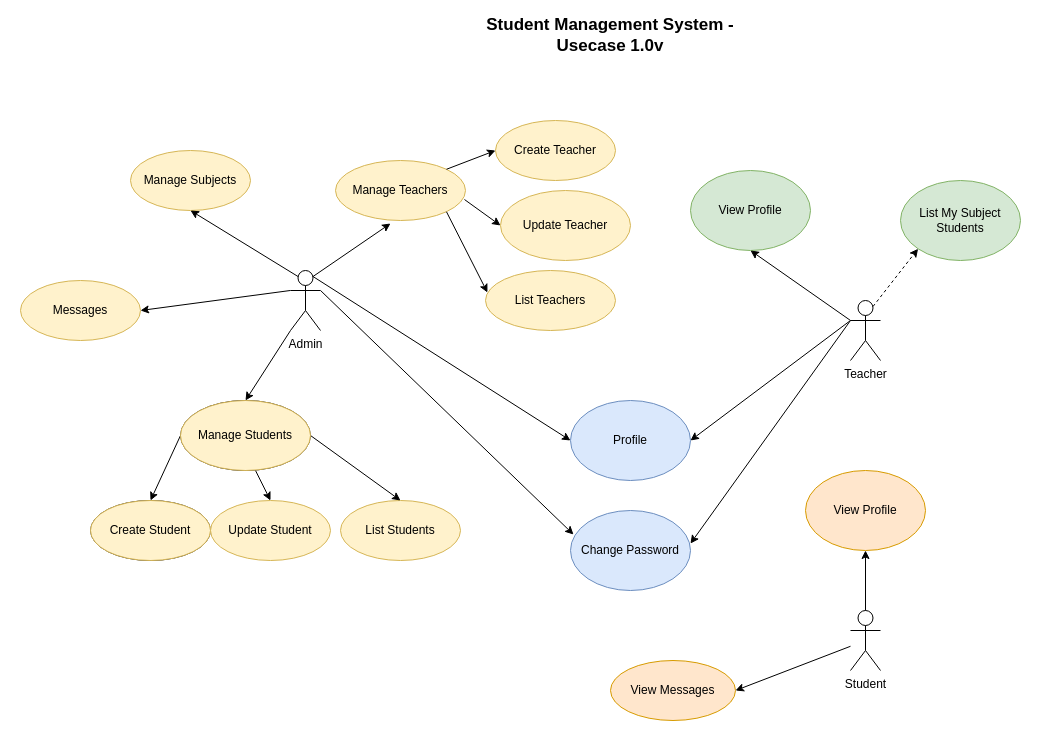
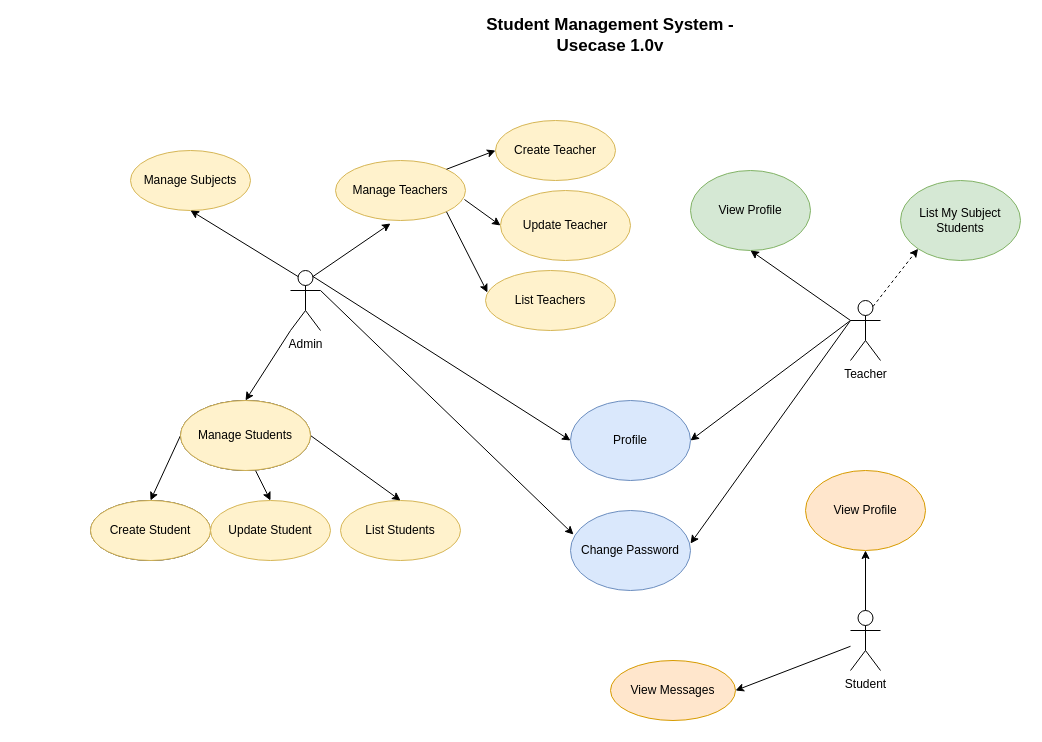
(218, 300) -> none
(81, 311) -> none
